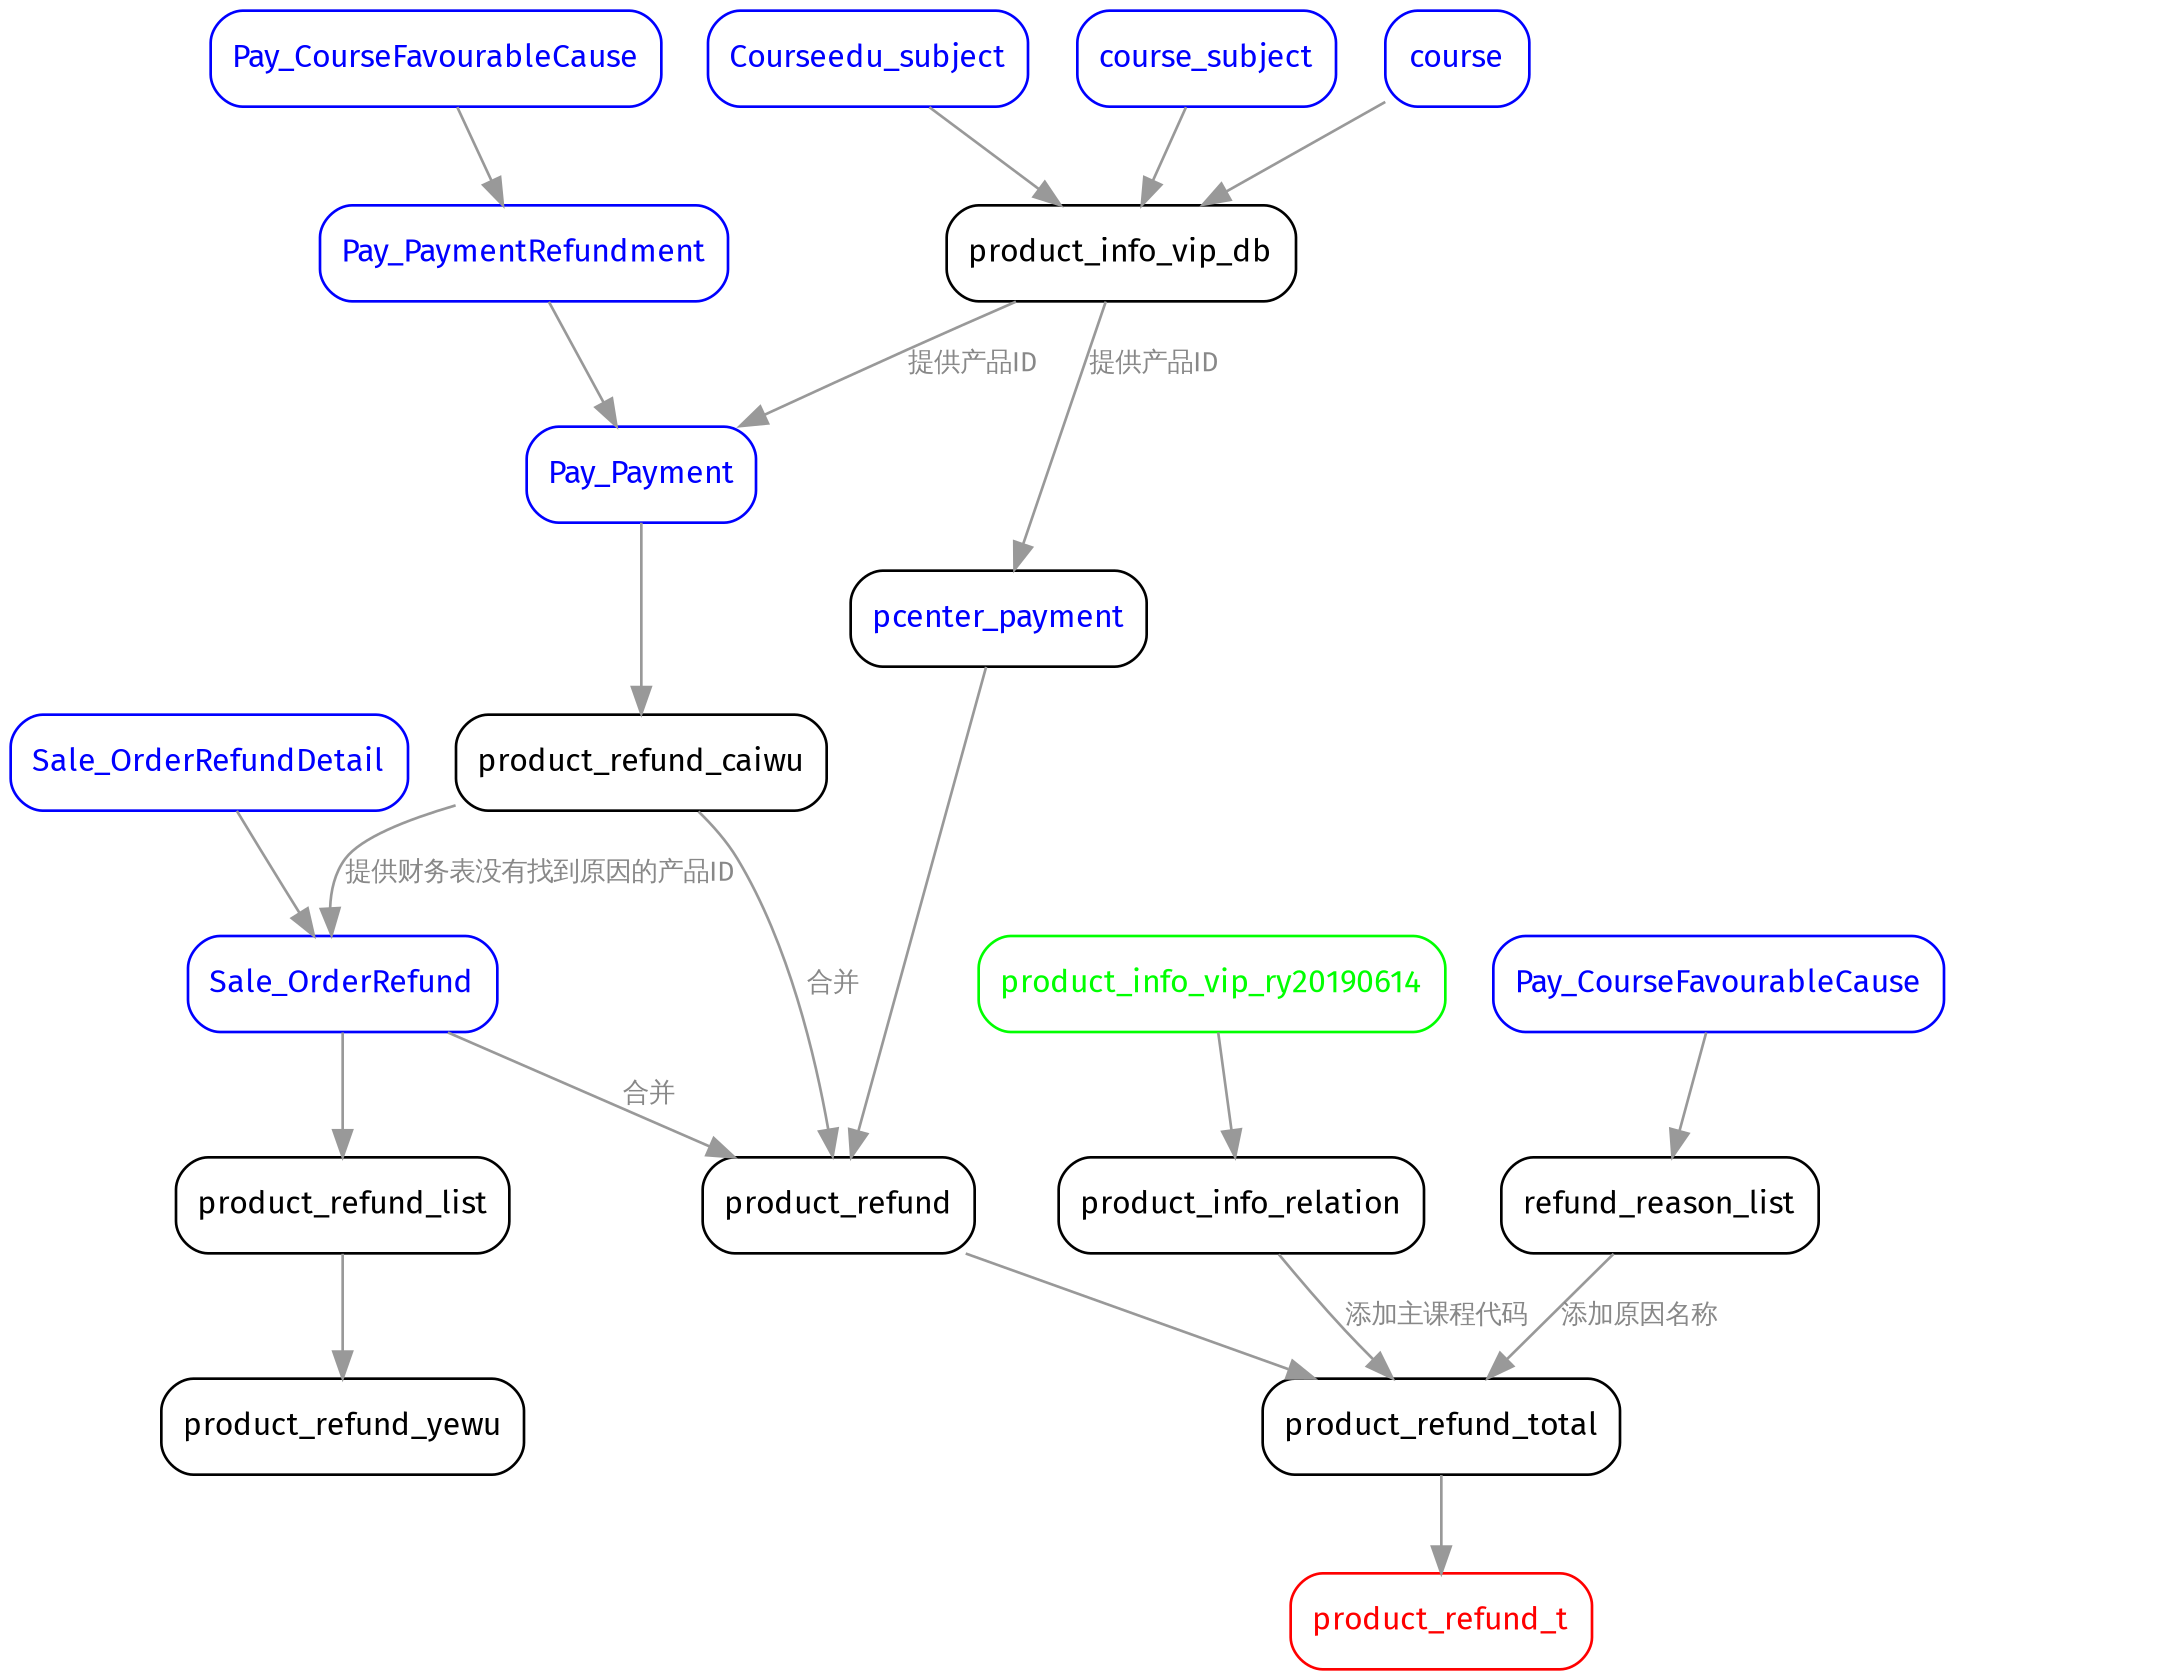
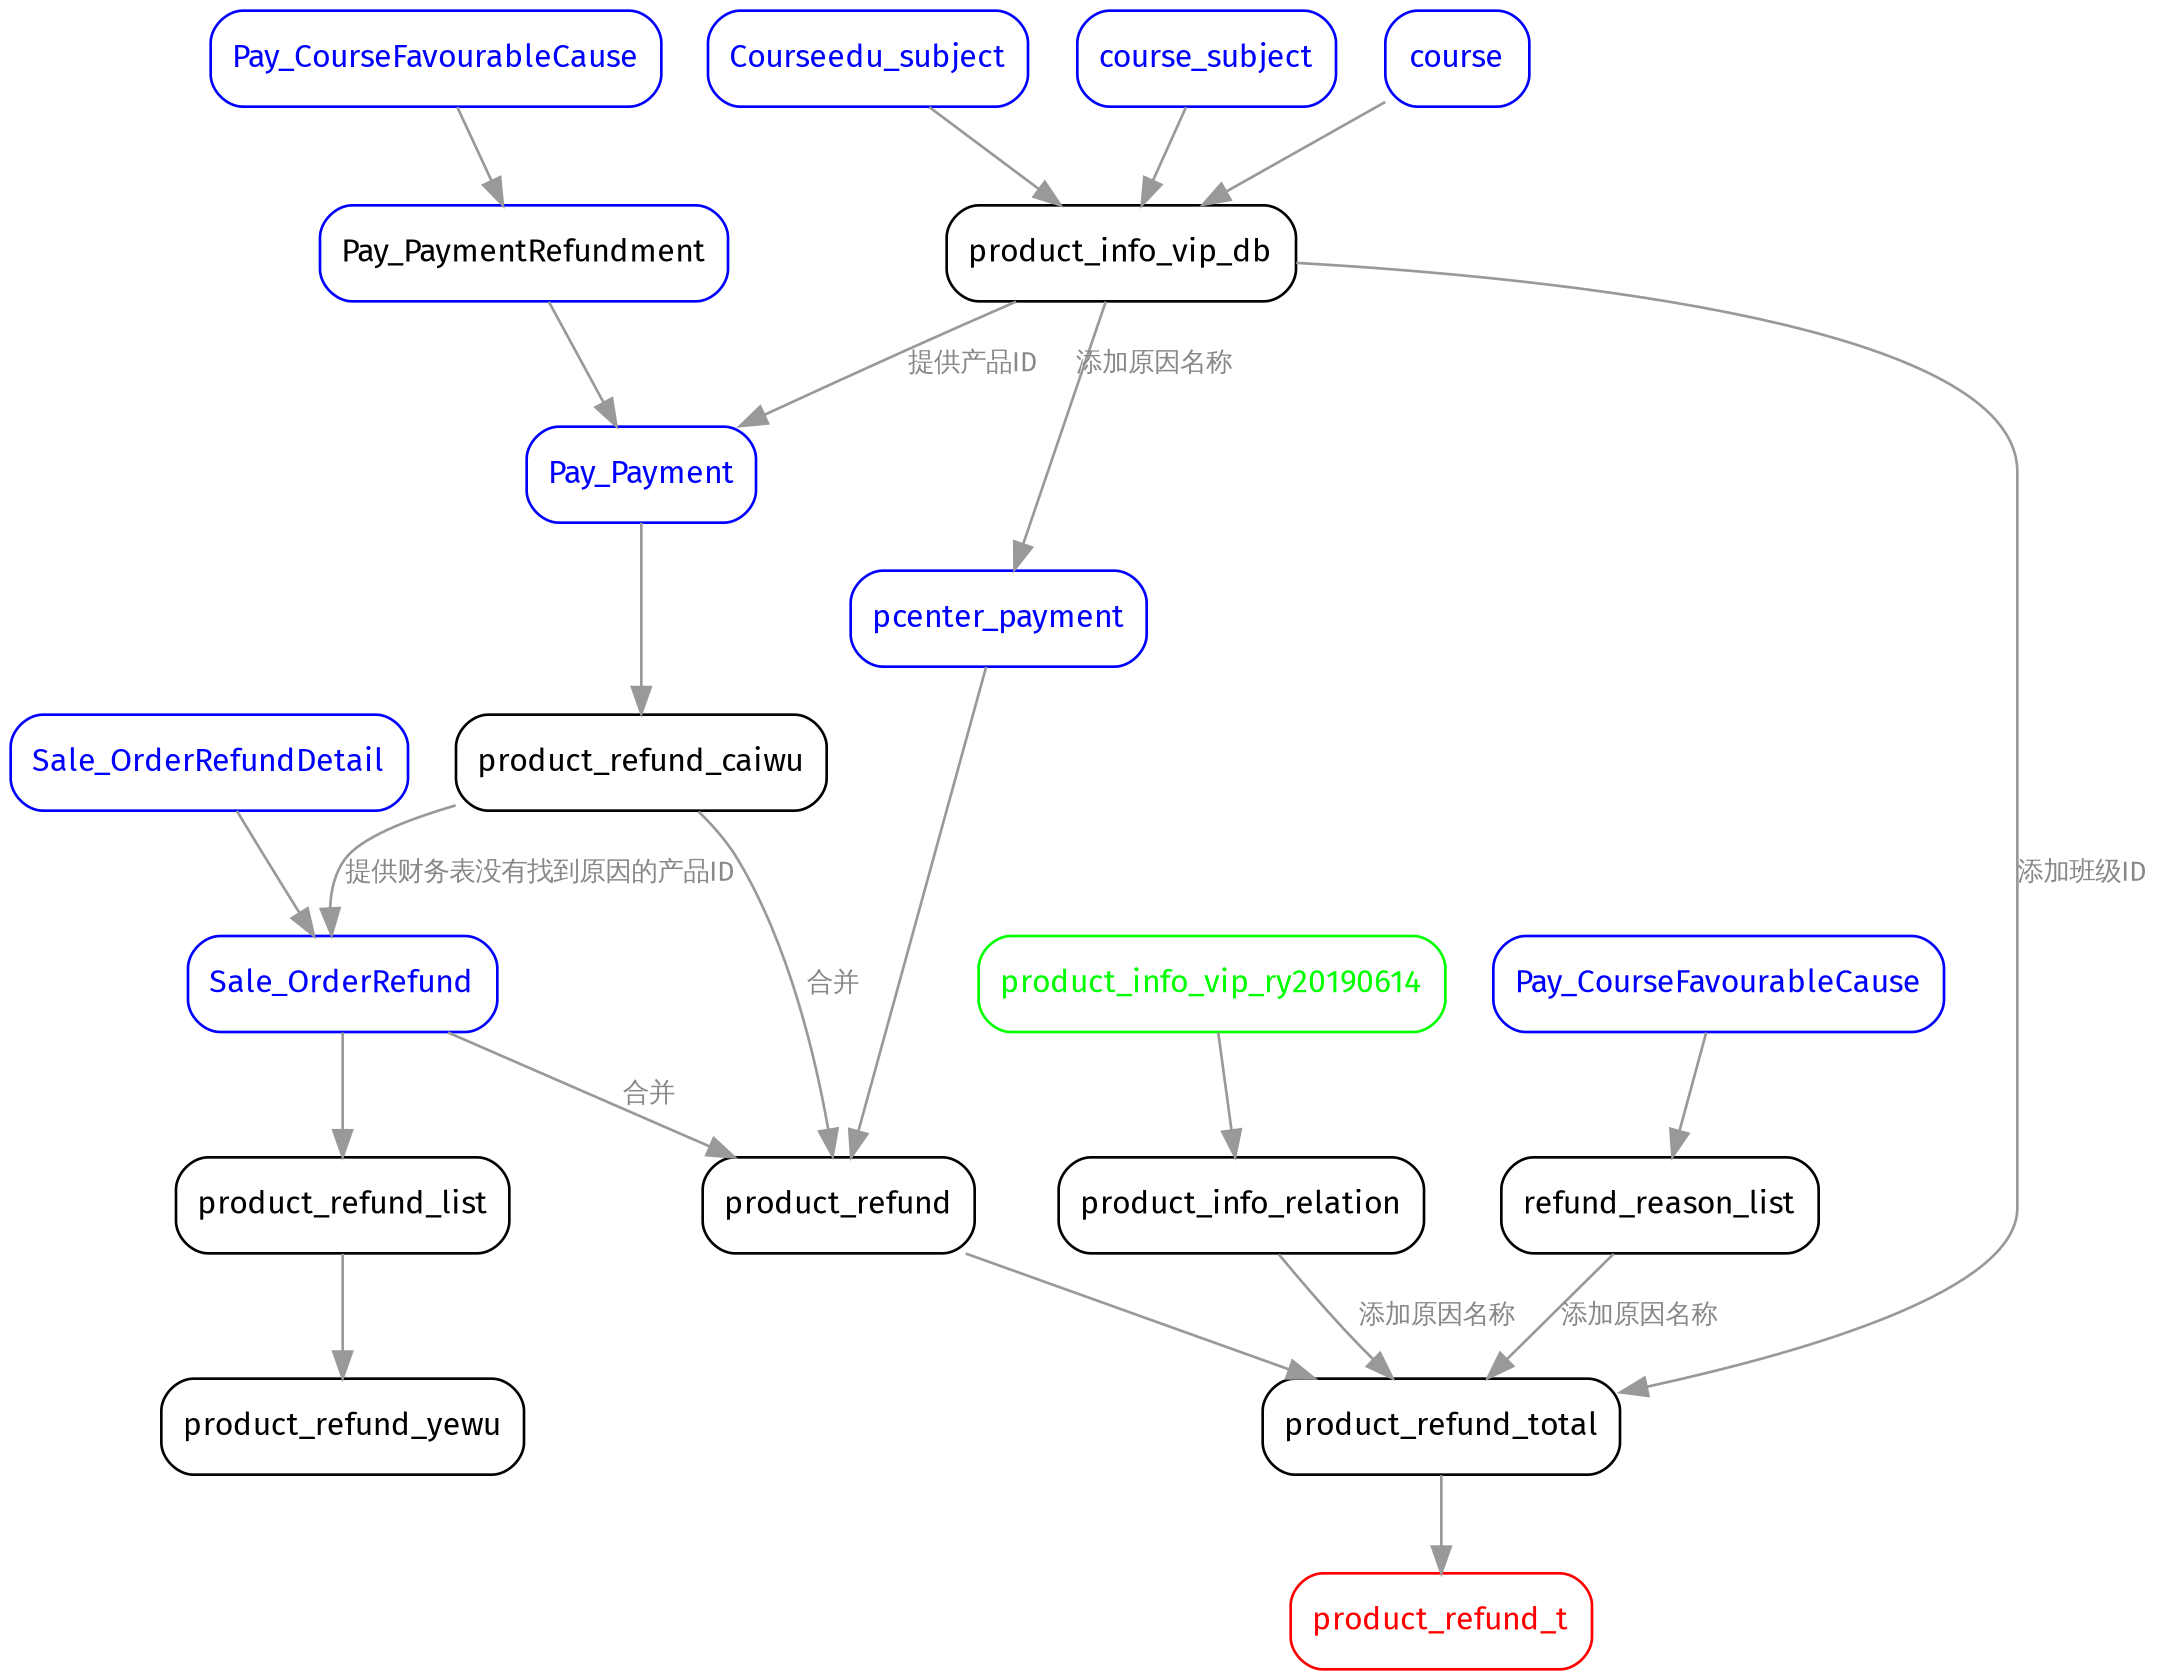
(524, 253) -> (524, 253)
(1155, 364) -> (1155, 364)
(999, 619) -> (999, 619)
none -> (2017, 663)
(1437, 1316) -> (1437, 1316)
